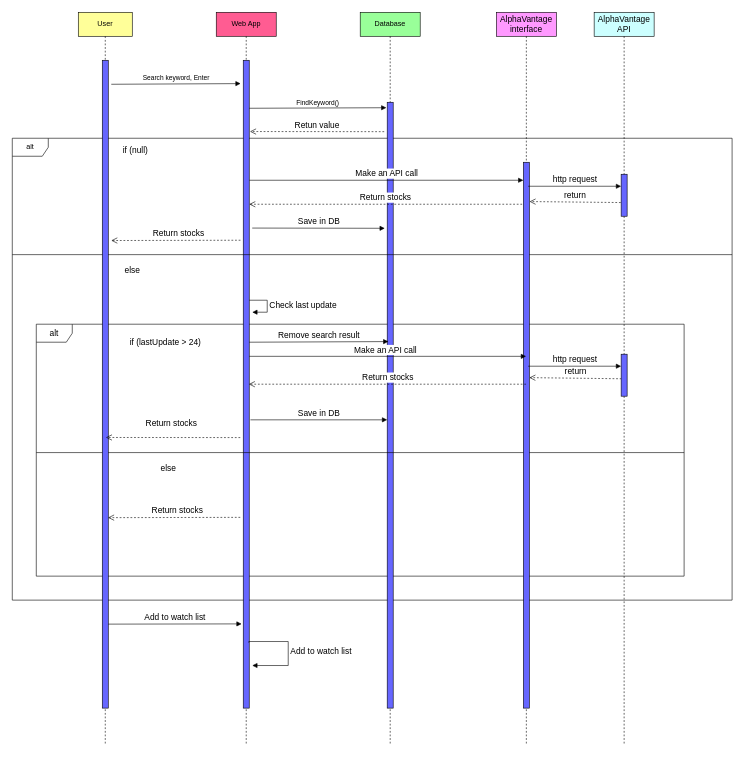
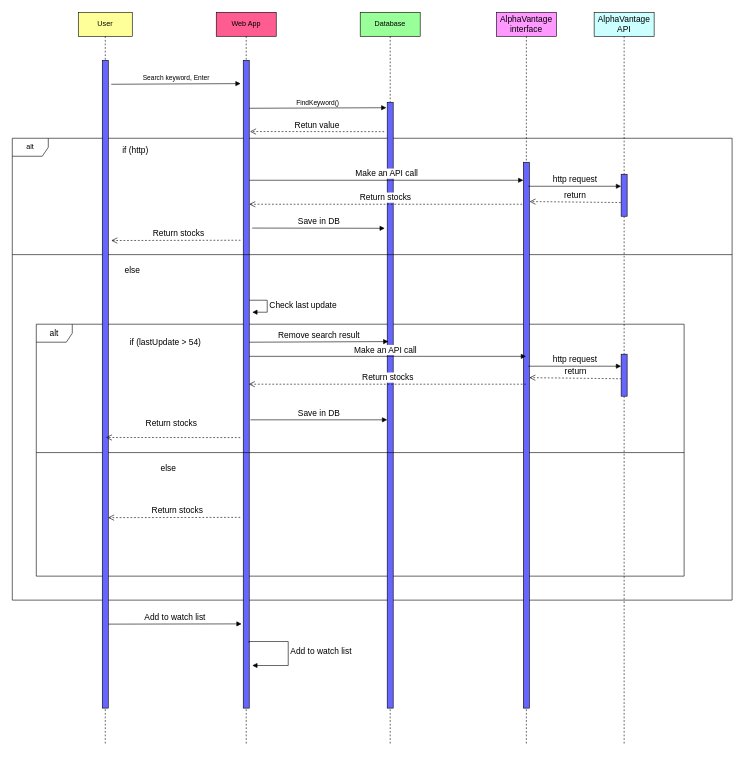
(136, 150) -> (136, 150)
(166, 342) -> (166, 342)
